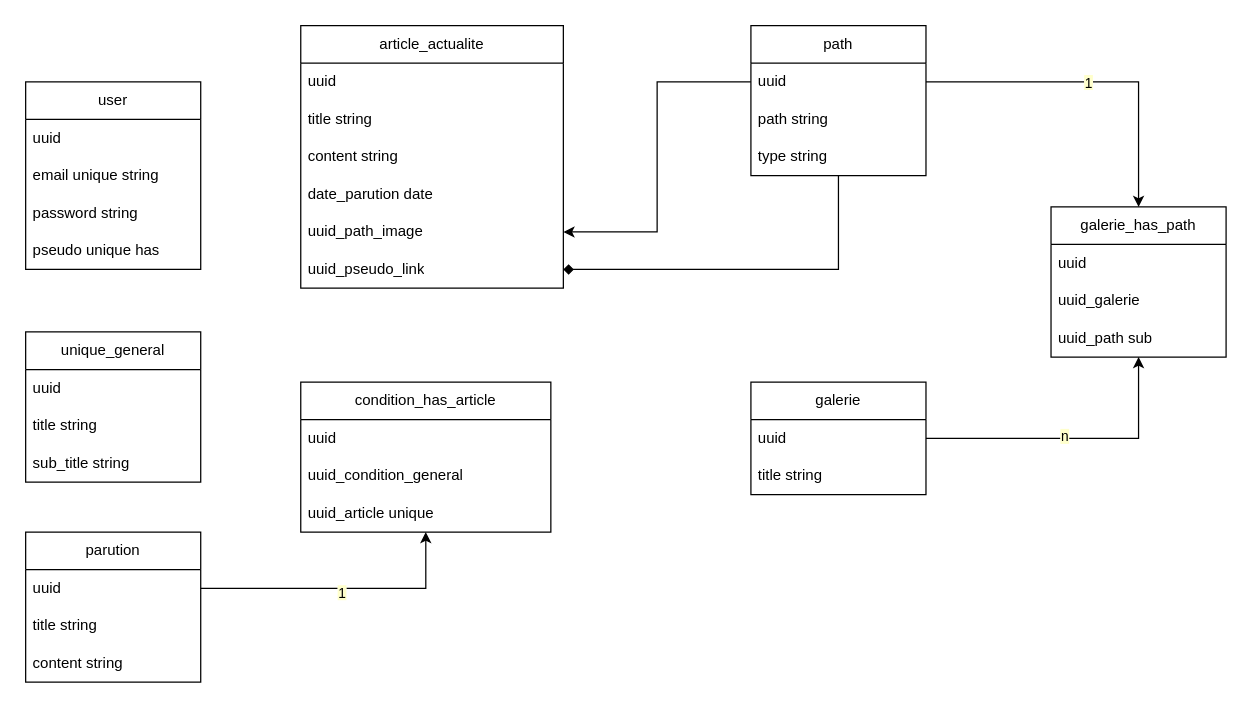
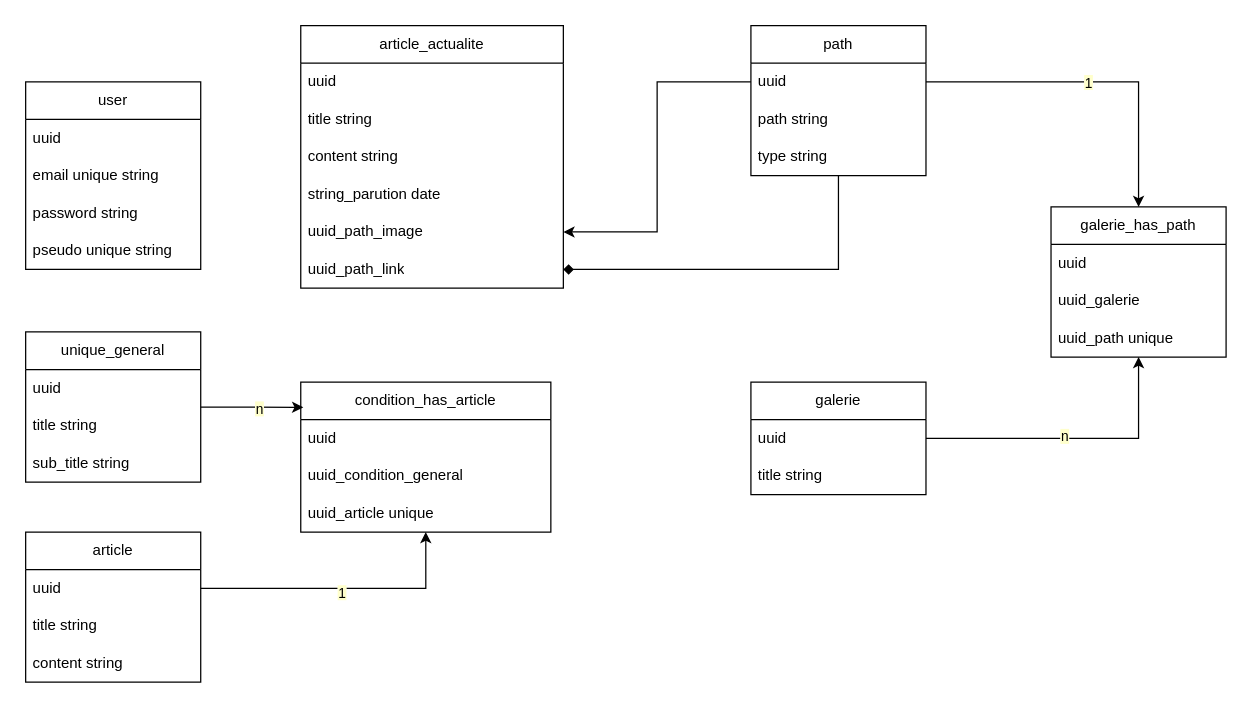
(380, 194) -> (386, 194)
(99, 251) -> (109, 251)
(369, 269) -> (361, 269)
(1109, 338) -> (1119, 338)
none -> (248, 407)
(113, 551) -> (113, 551)
